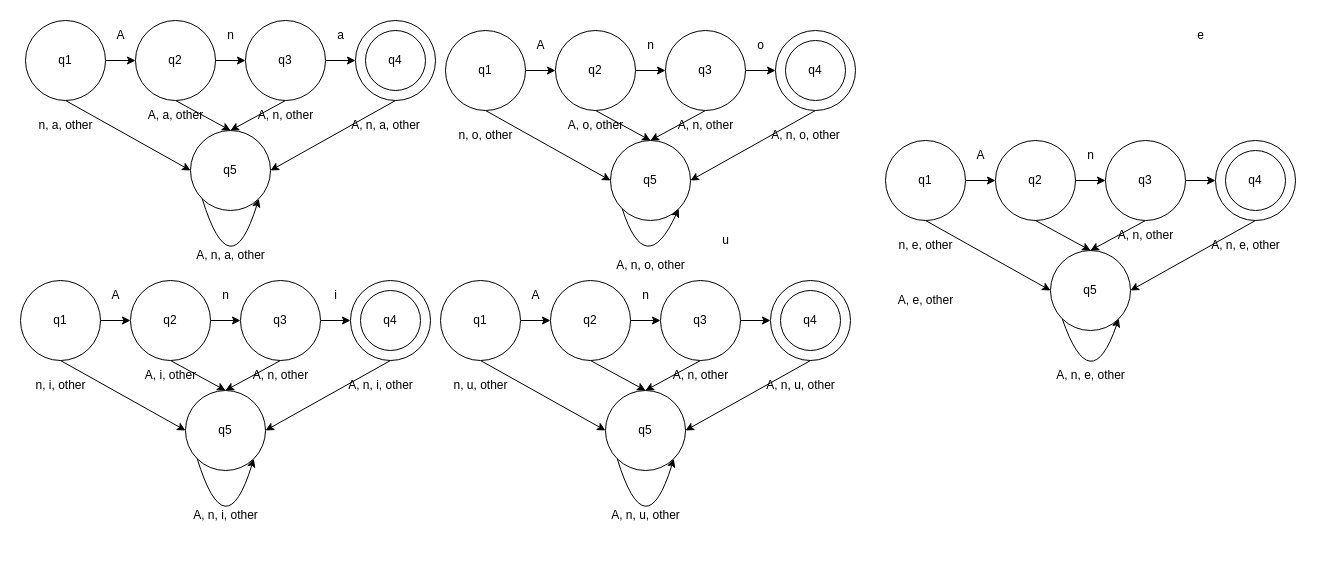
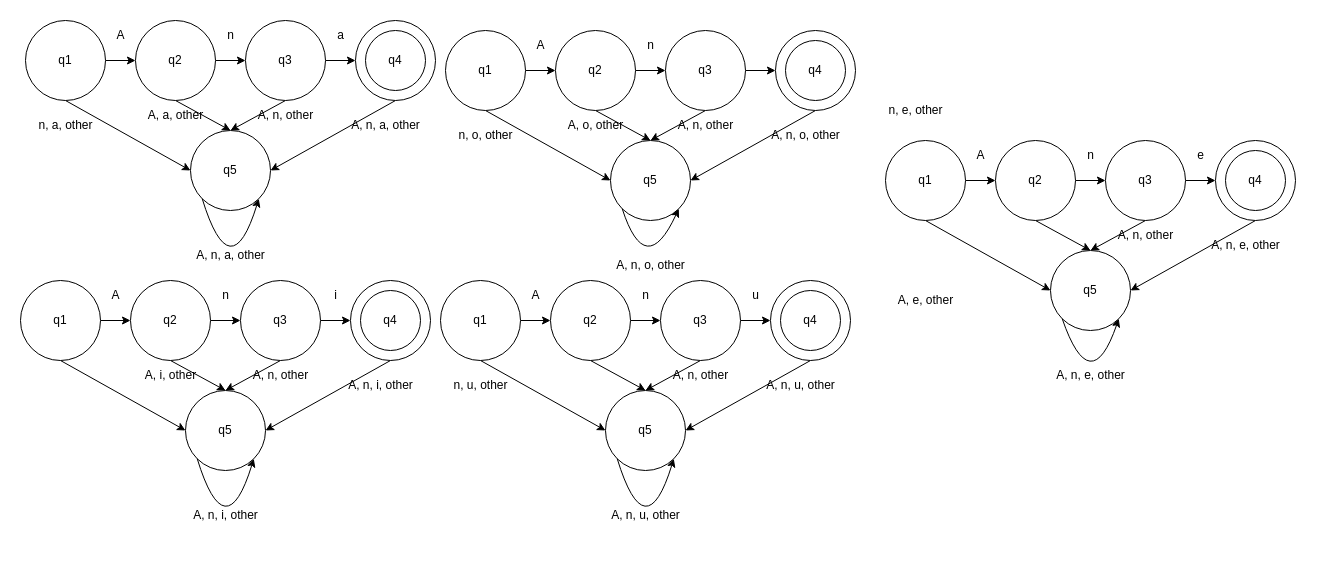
(1201, 36) -> (1201, 156)
(761, 46) -> none
(726, 241) -> (756, 296)
(926, 246) -> (916, 111)
(61, 386) -> none
